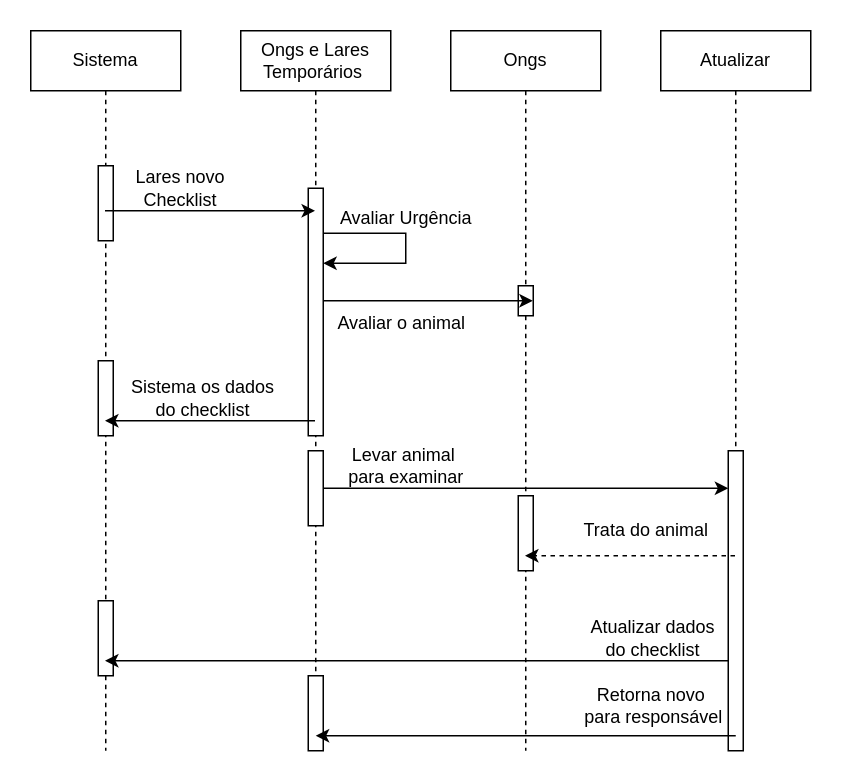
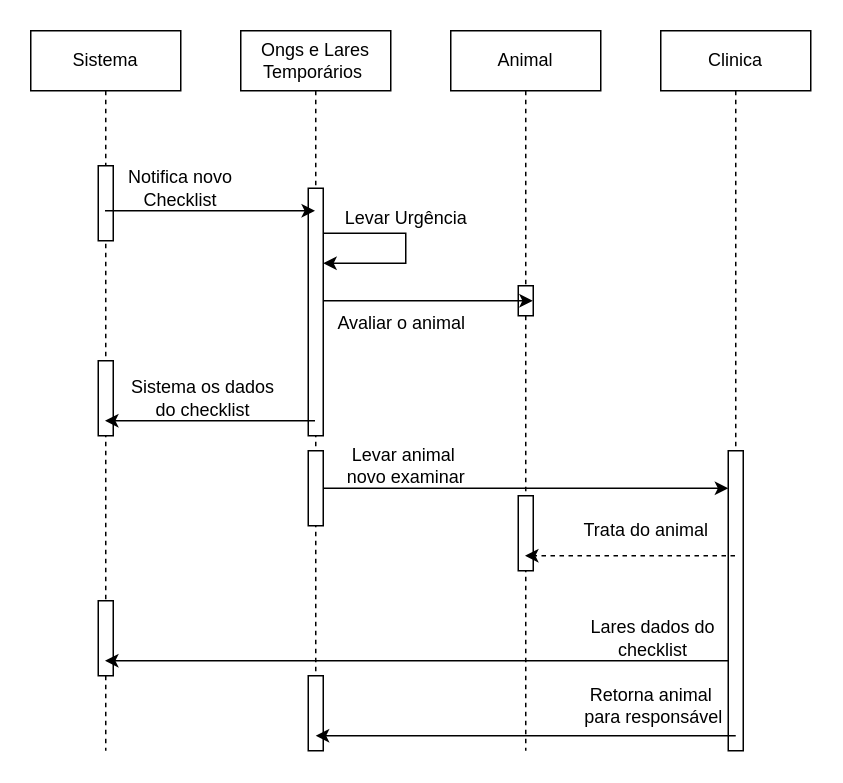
(526, 61) -> (526, 61)
(736, 61) -> (736, 61)
(181, 188) -> (181, 188)
(407, 218) -> (407, 218)
(407, 466) -> (407, 466)
(653, 638) -> (653, 638)
(654, 706) -> (654, 706)
